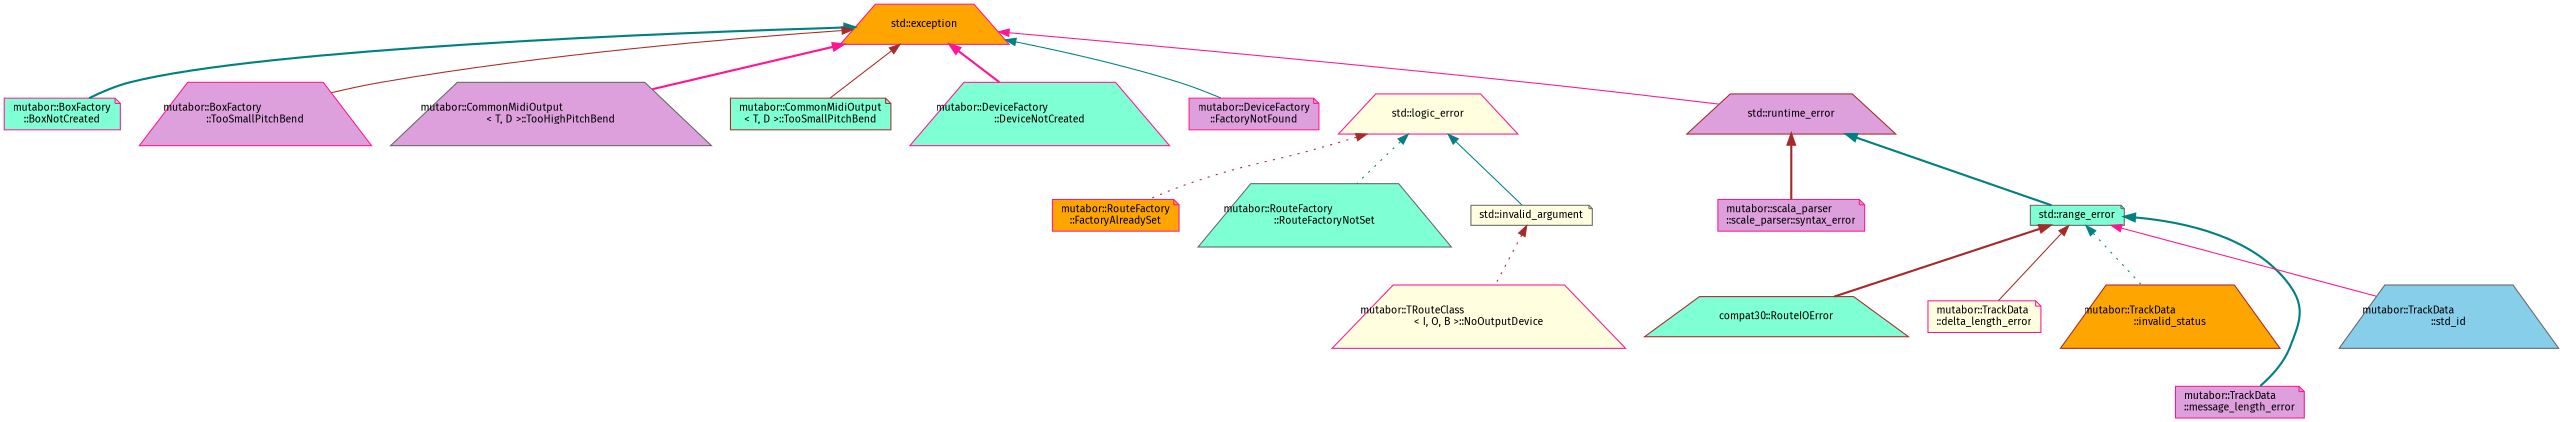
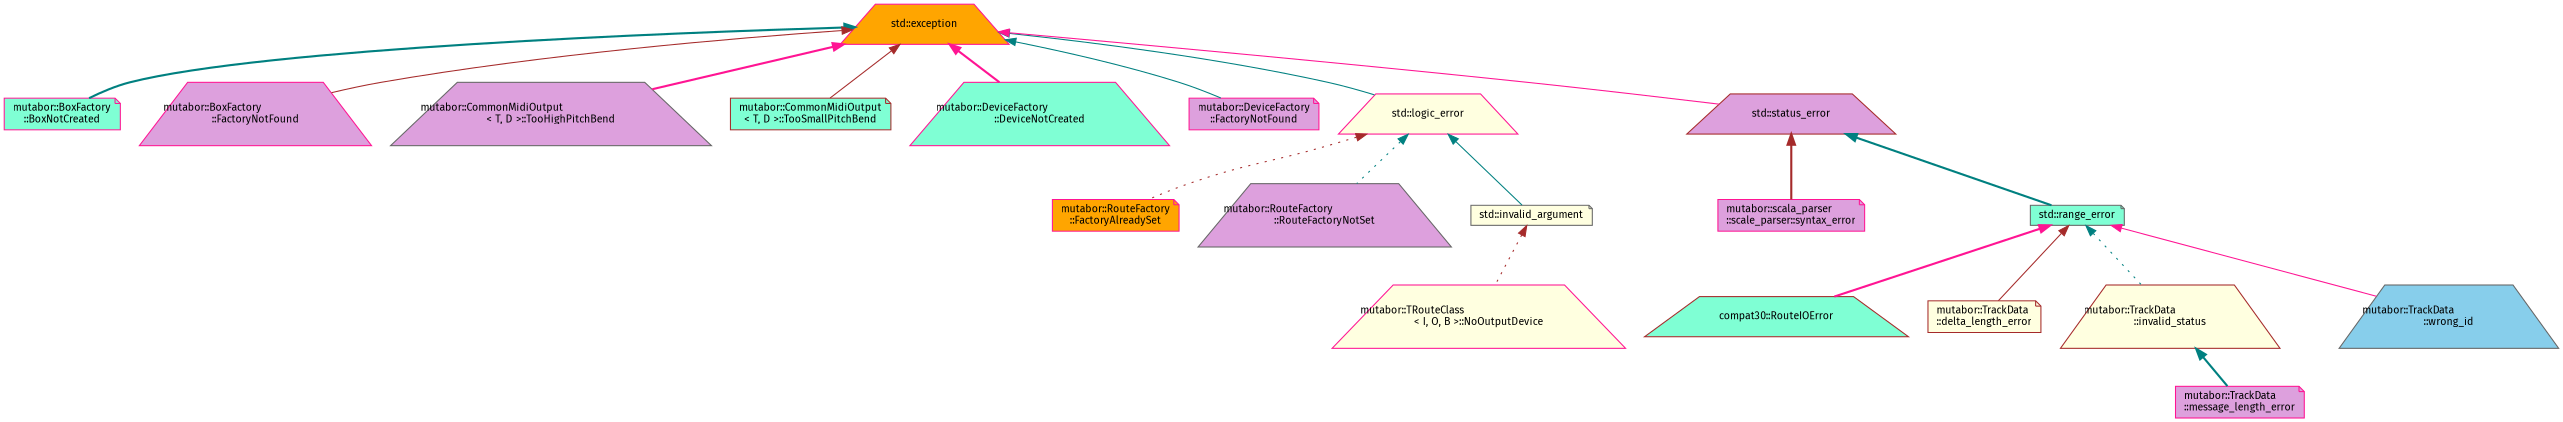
none -> (1193, 57)
(255, 114) -> (255, 114)
(1791, 114) -> (1791, 114)
(1325, 215) -> (1325, 215)
(2258, 255) -> (2215, 372)
(1937, 263) -> (1937, 263)
(1984, 317) -> (1984, 317)
(2170, 317) -> (2170, 317)
(2449, 317) -> (2449, 317)
